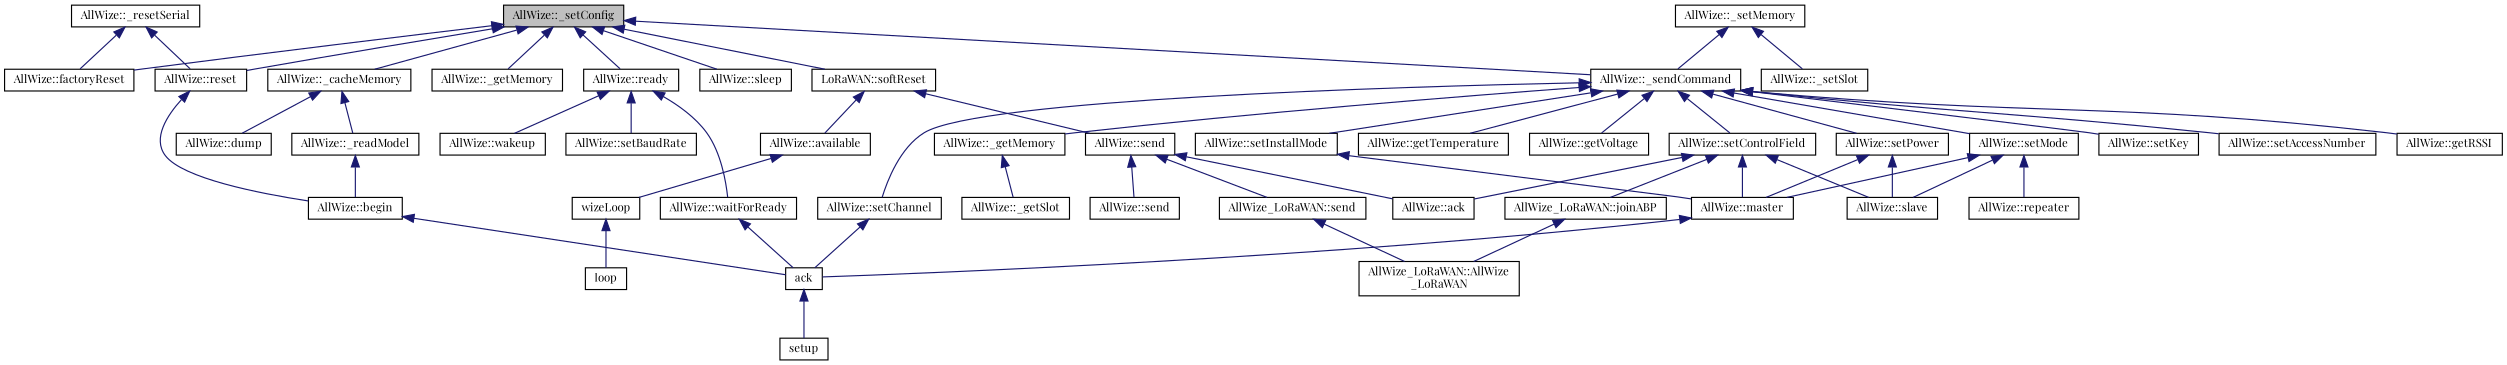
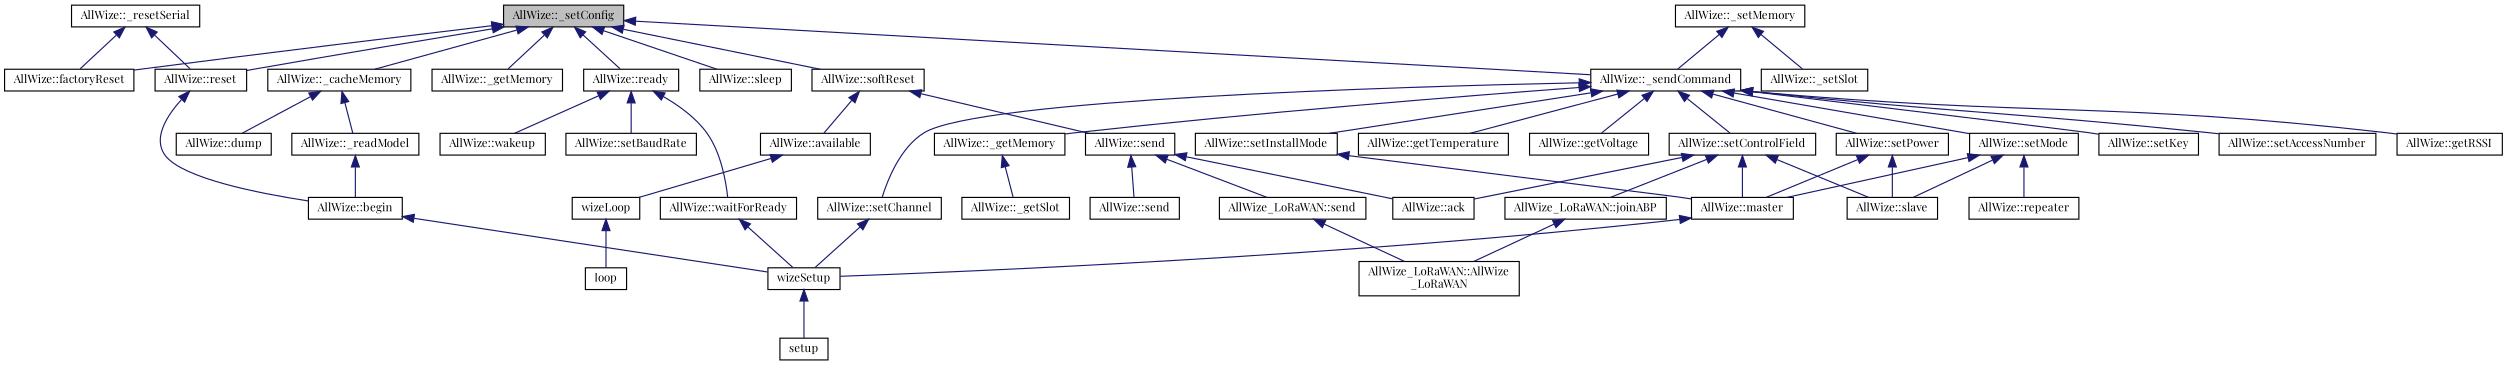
(874, 80) -> (868, 80)
(804, 279) -> (804, 279)
